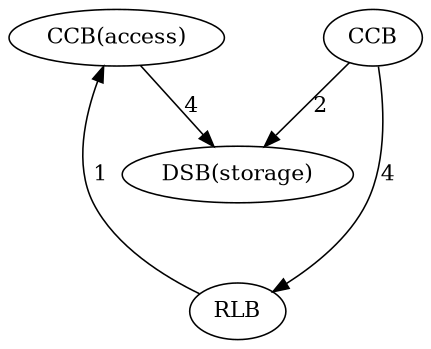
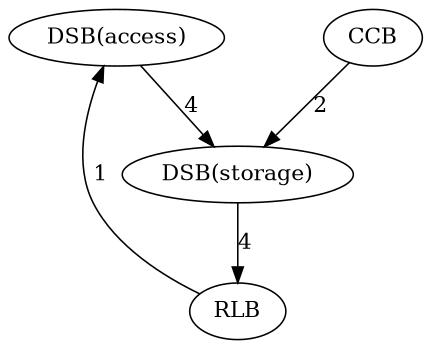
(117, 38) -> (117, 38)
(371, 192) -> (238, 235)
